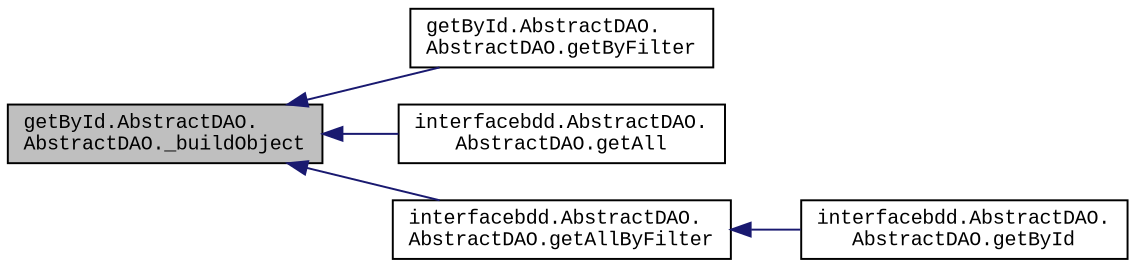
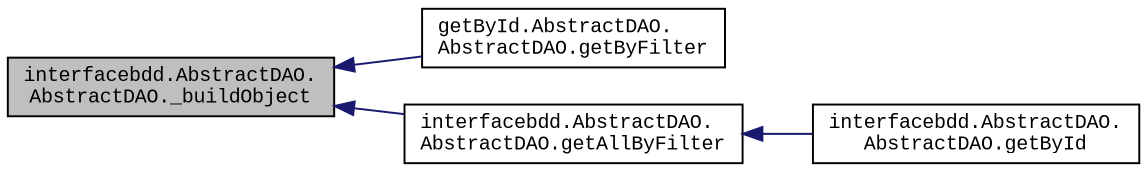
(165, 134) -> (171, 87)
(562, 134) -> none
